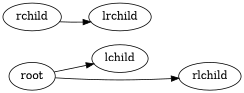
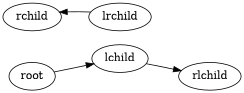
(71, 22) -> (79, 12)
(113, 80) -> (160, 66)
